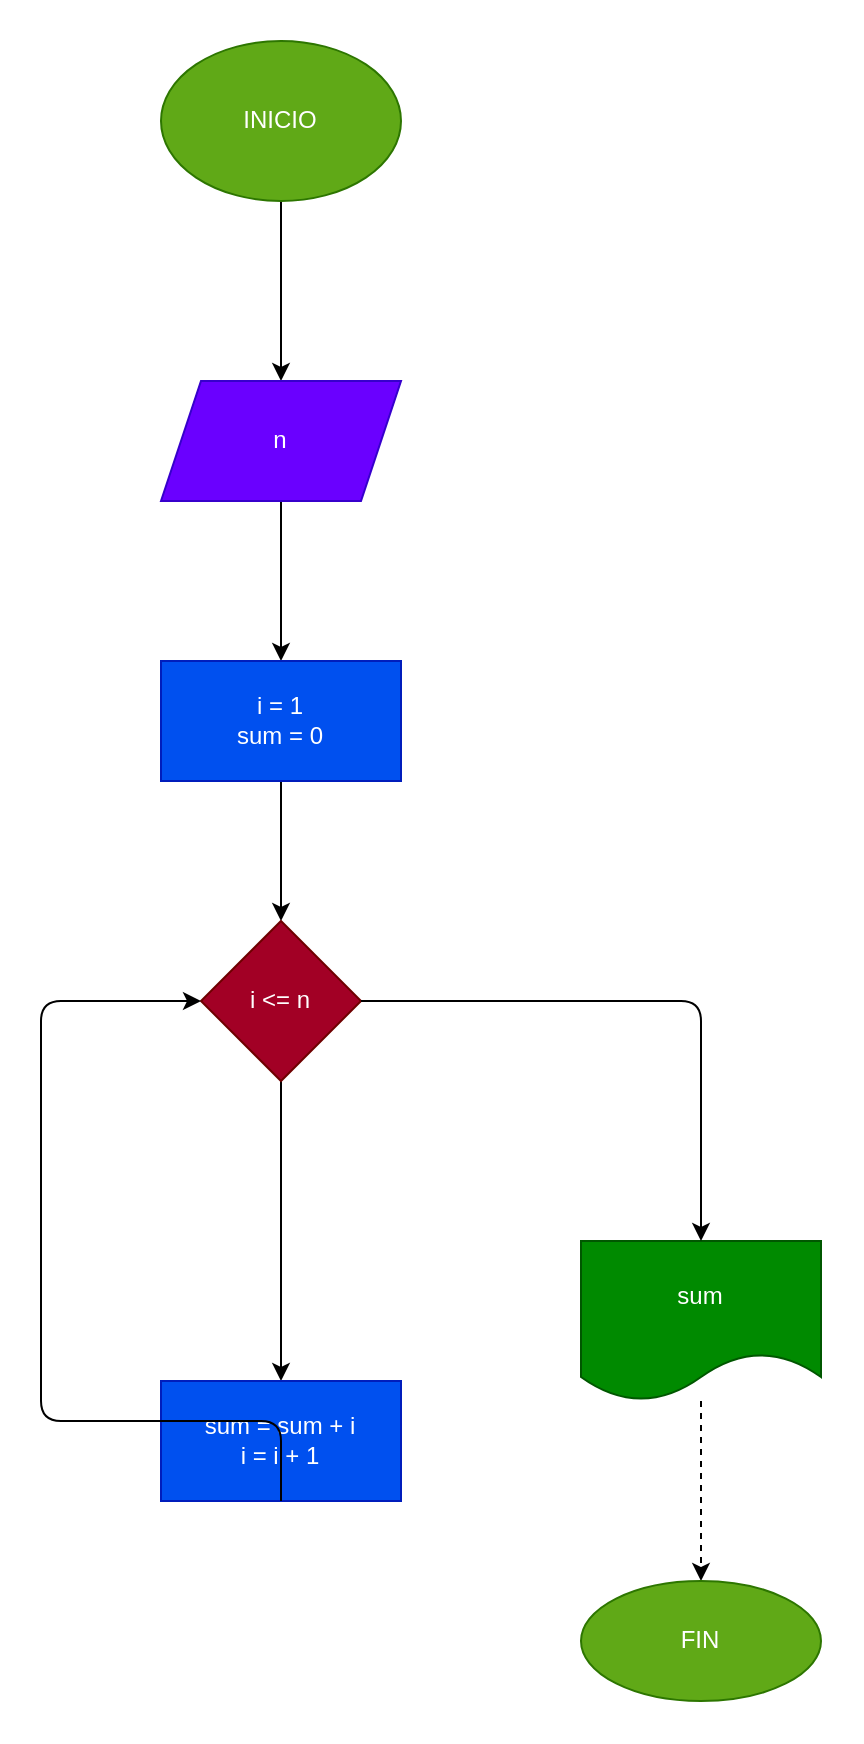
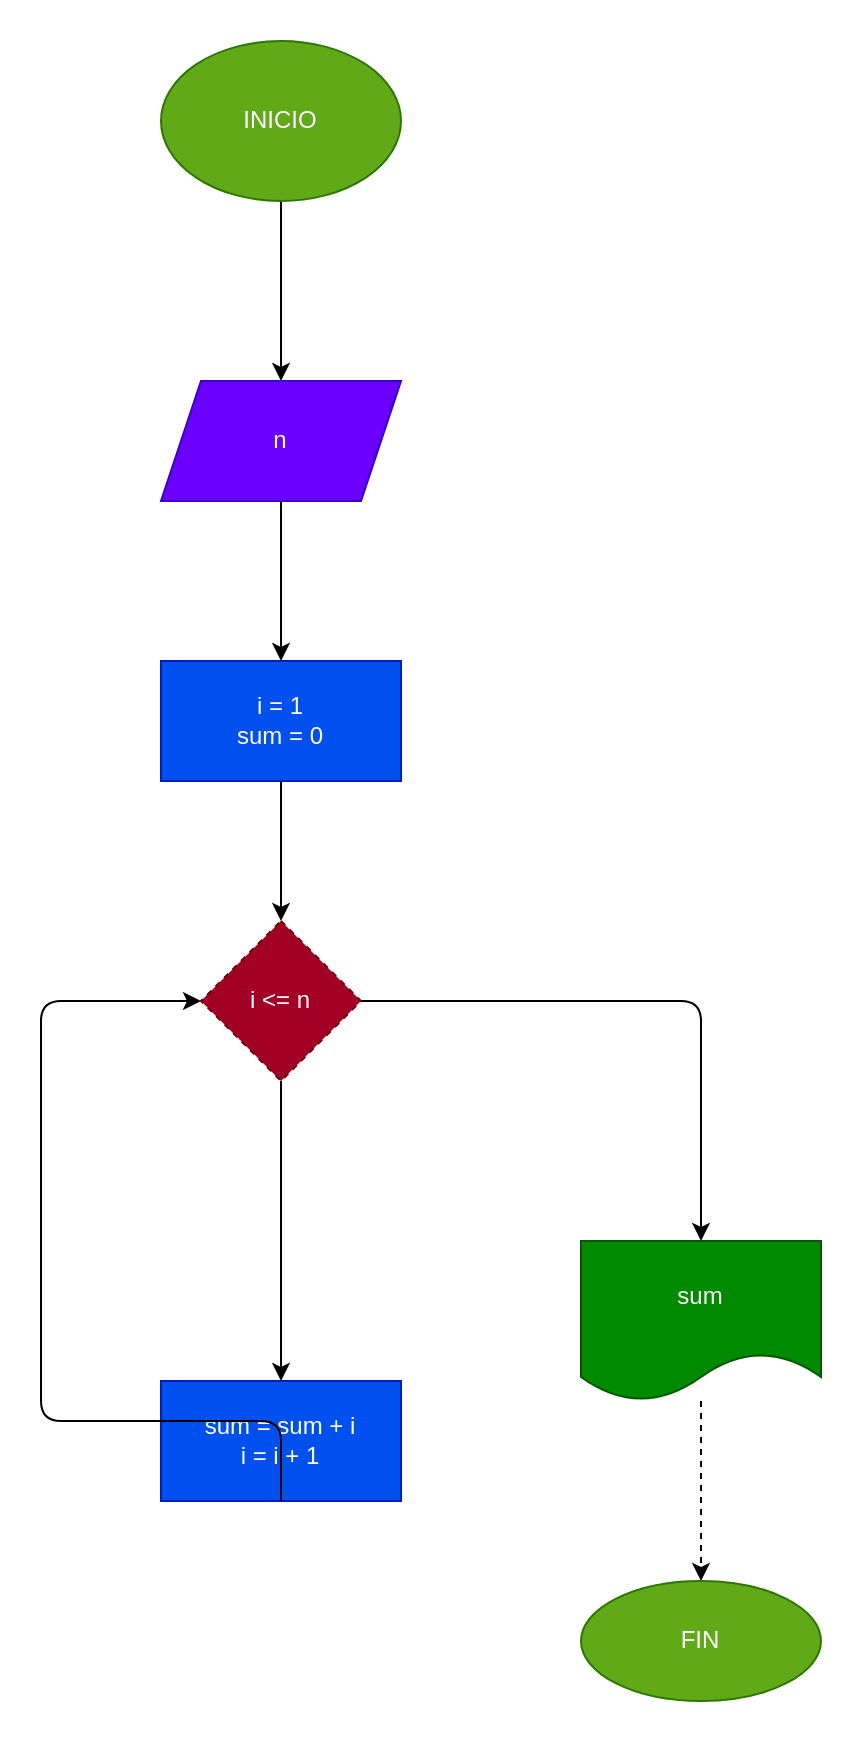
(281, 1001) -> (281, 1001)
